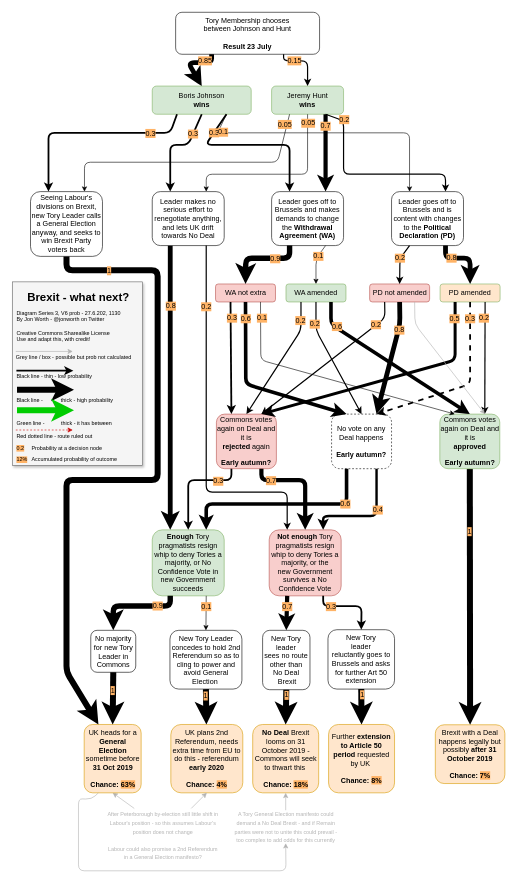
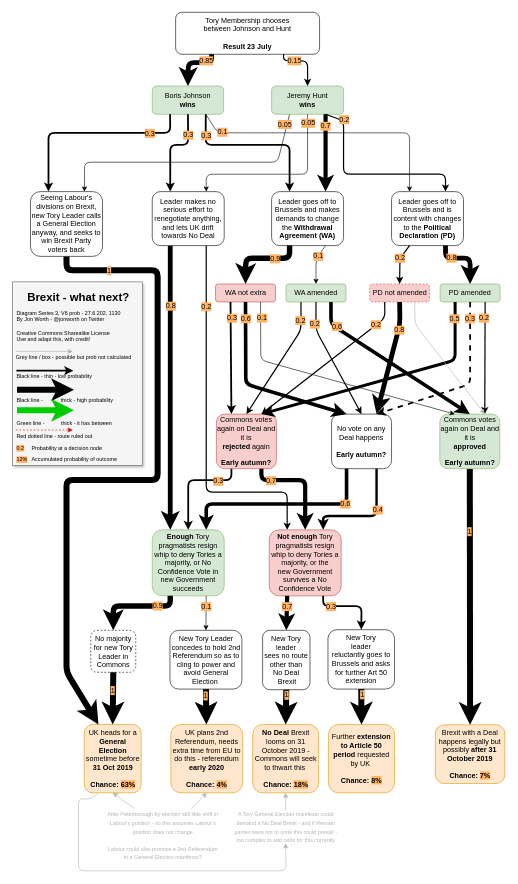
(202, 100) -> (188, 100)
(400, 293) -> (400, 293)
(470, 293) -> (470, 293)
(362, 442) -> (362, 442)
(113, 652) -> (113, 652)
